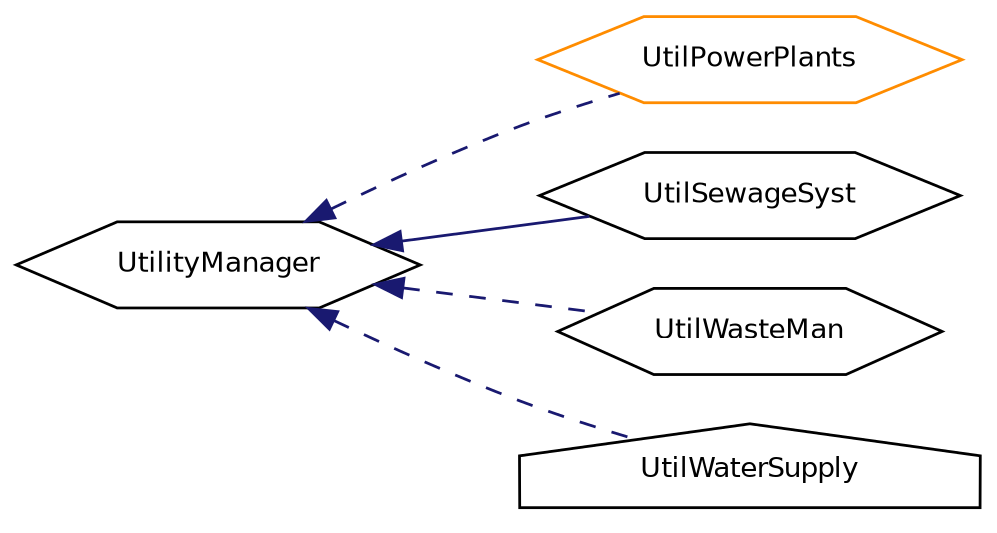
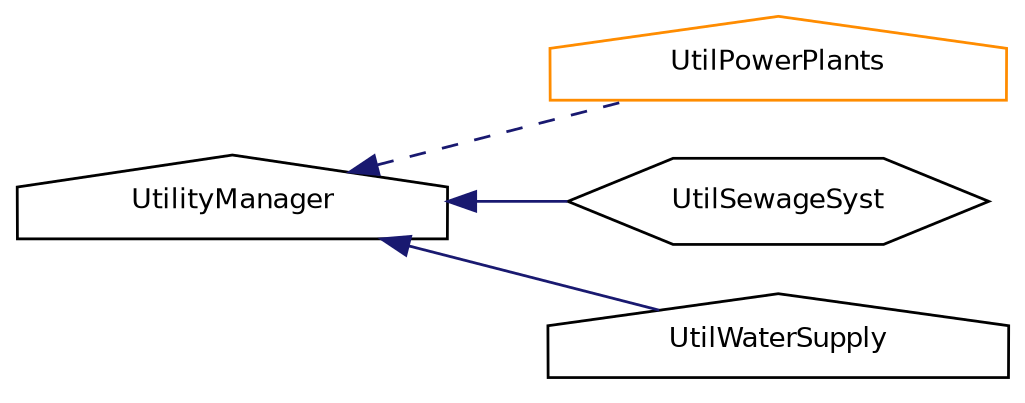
(750, 60) -> (778, 63)
(218, 265) -> (232, 201)
(750, 331) -> none
(483, 386) -> (534, 278)
